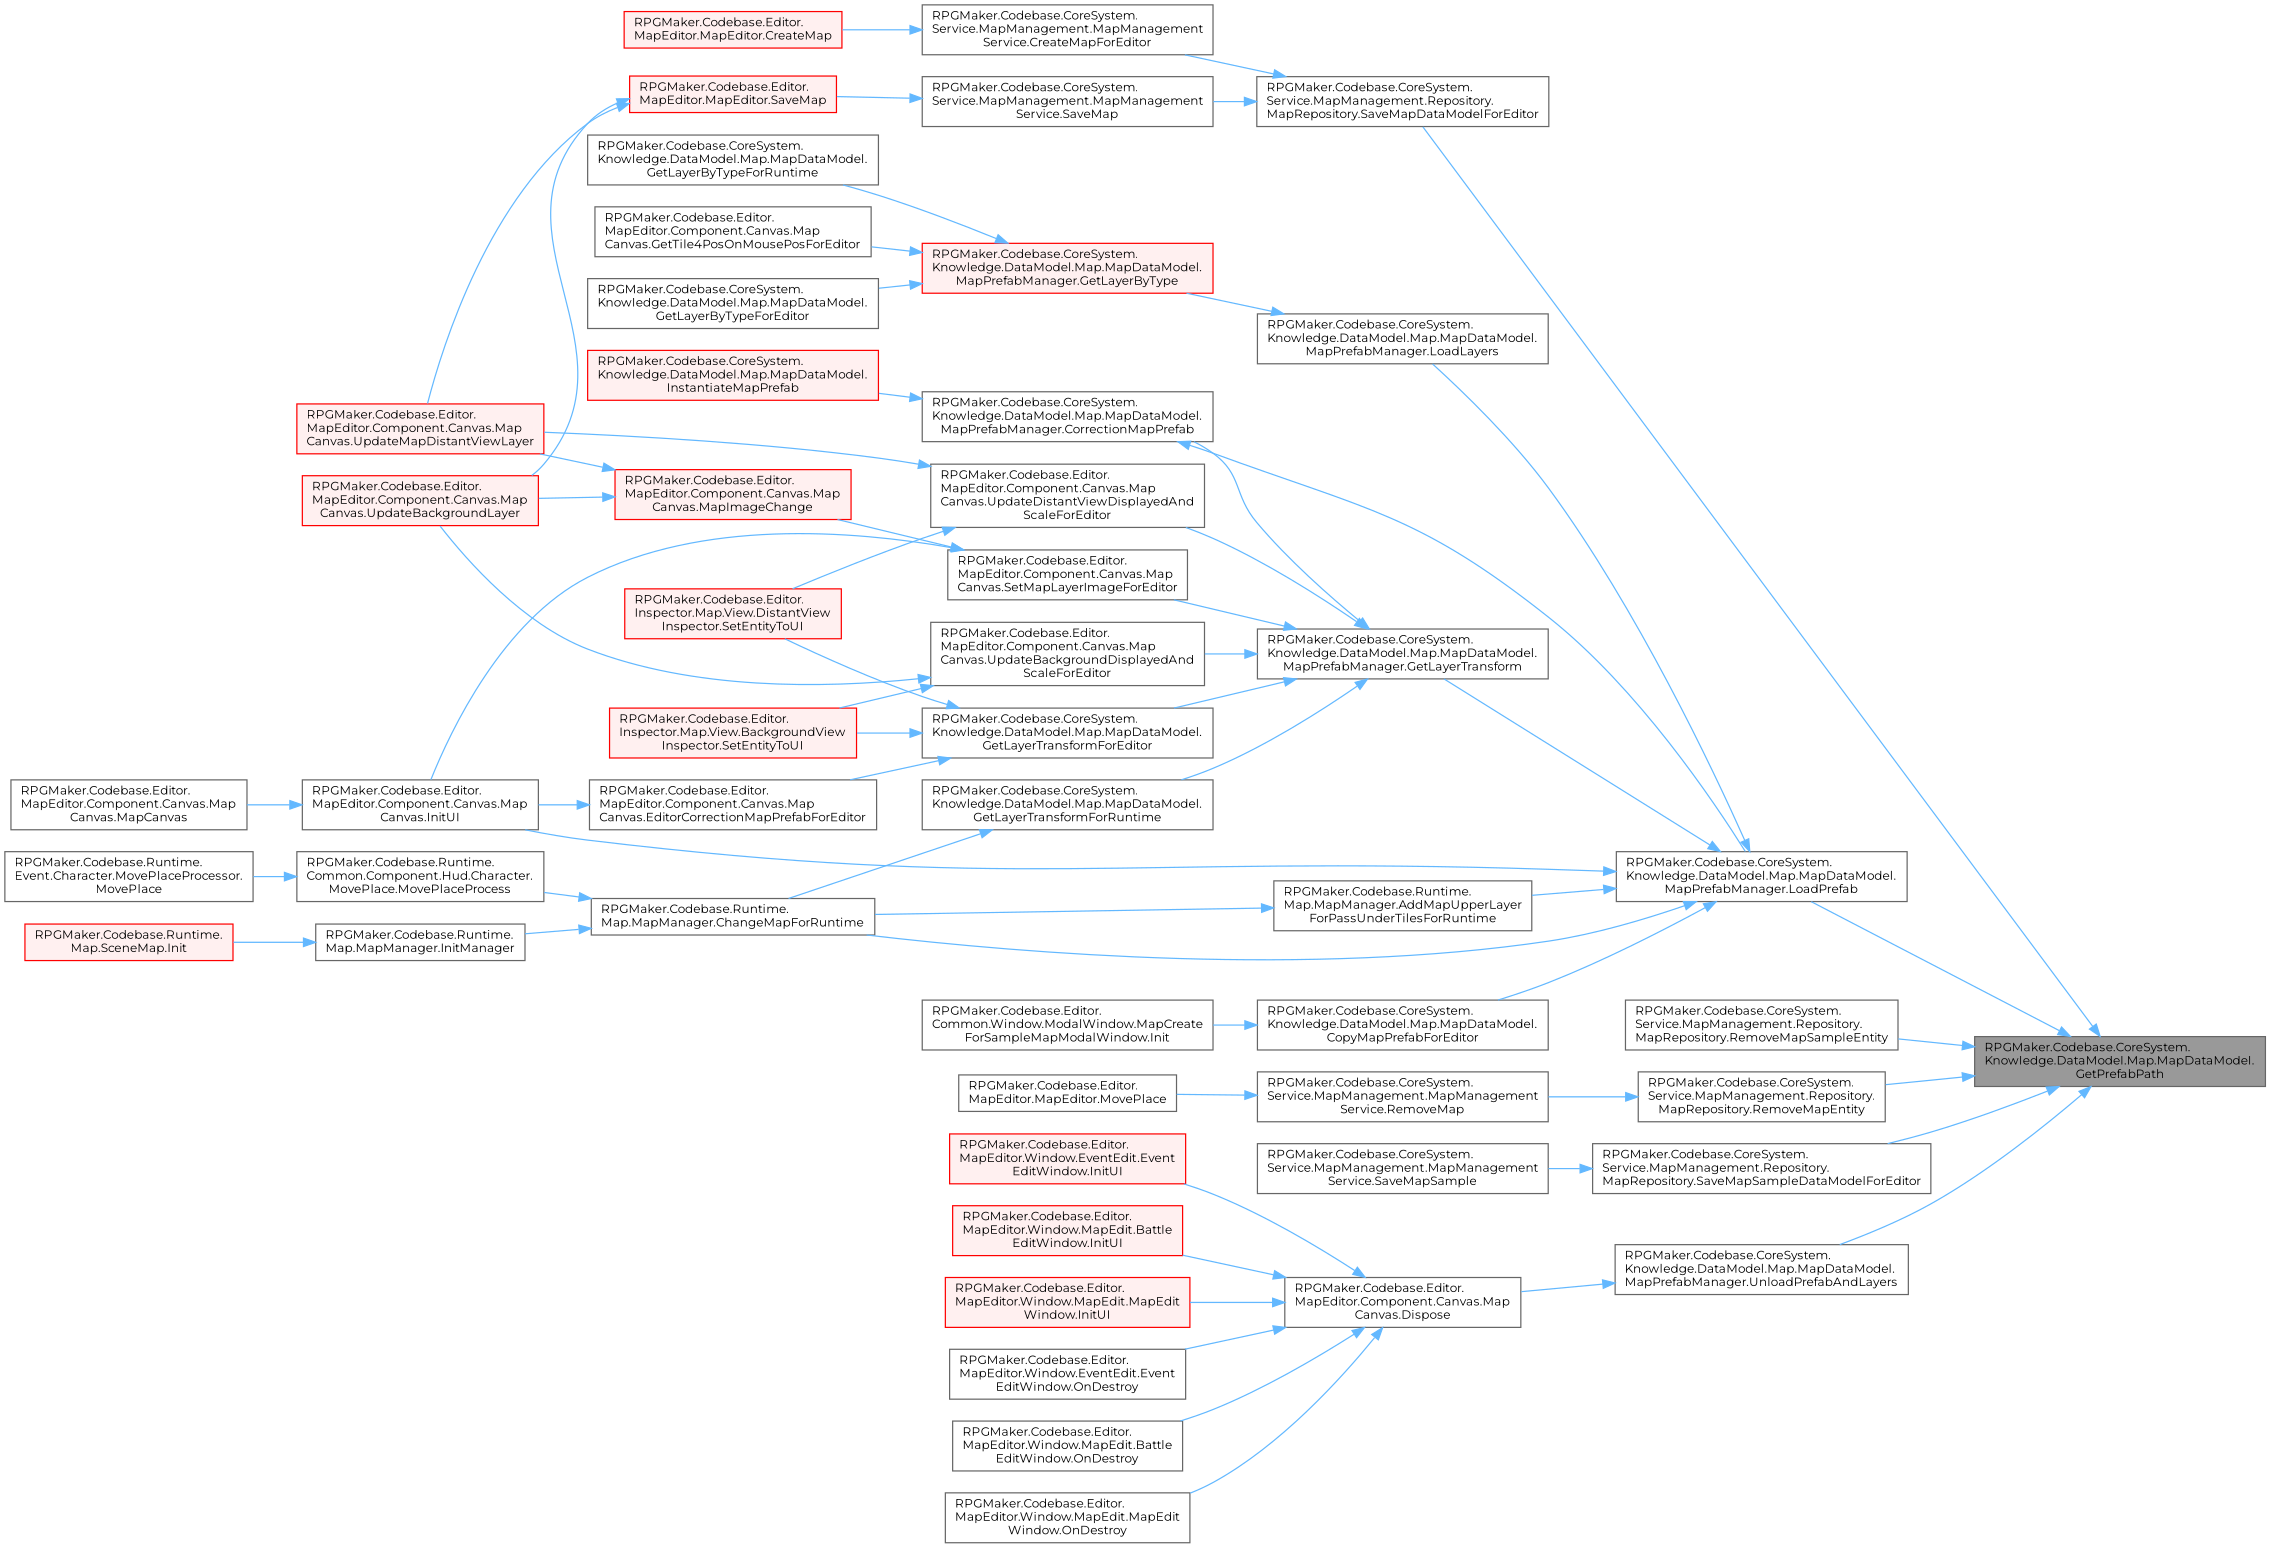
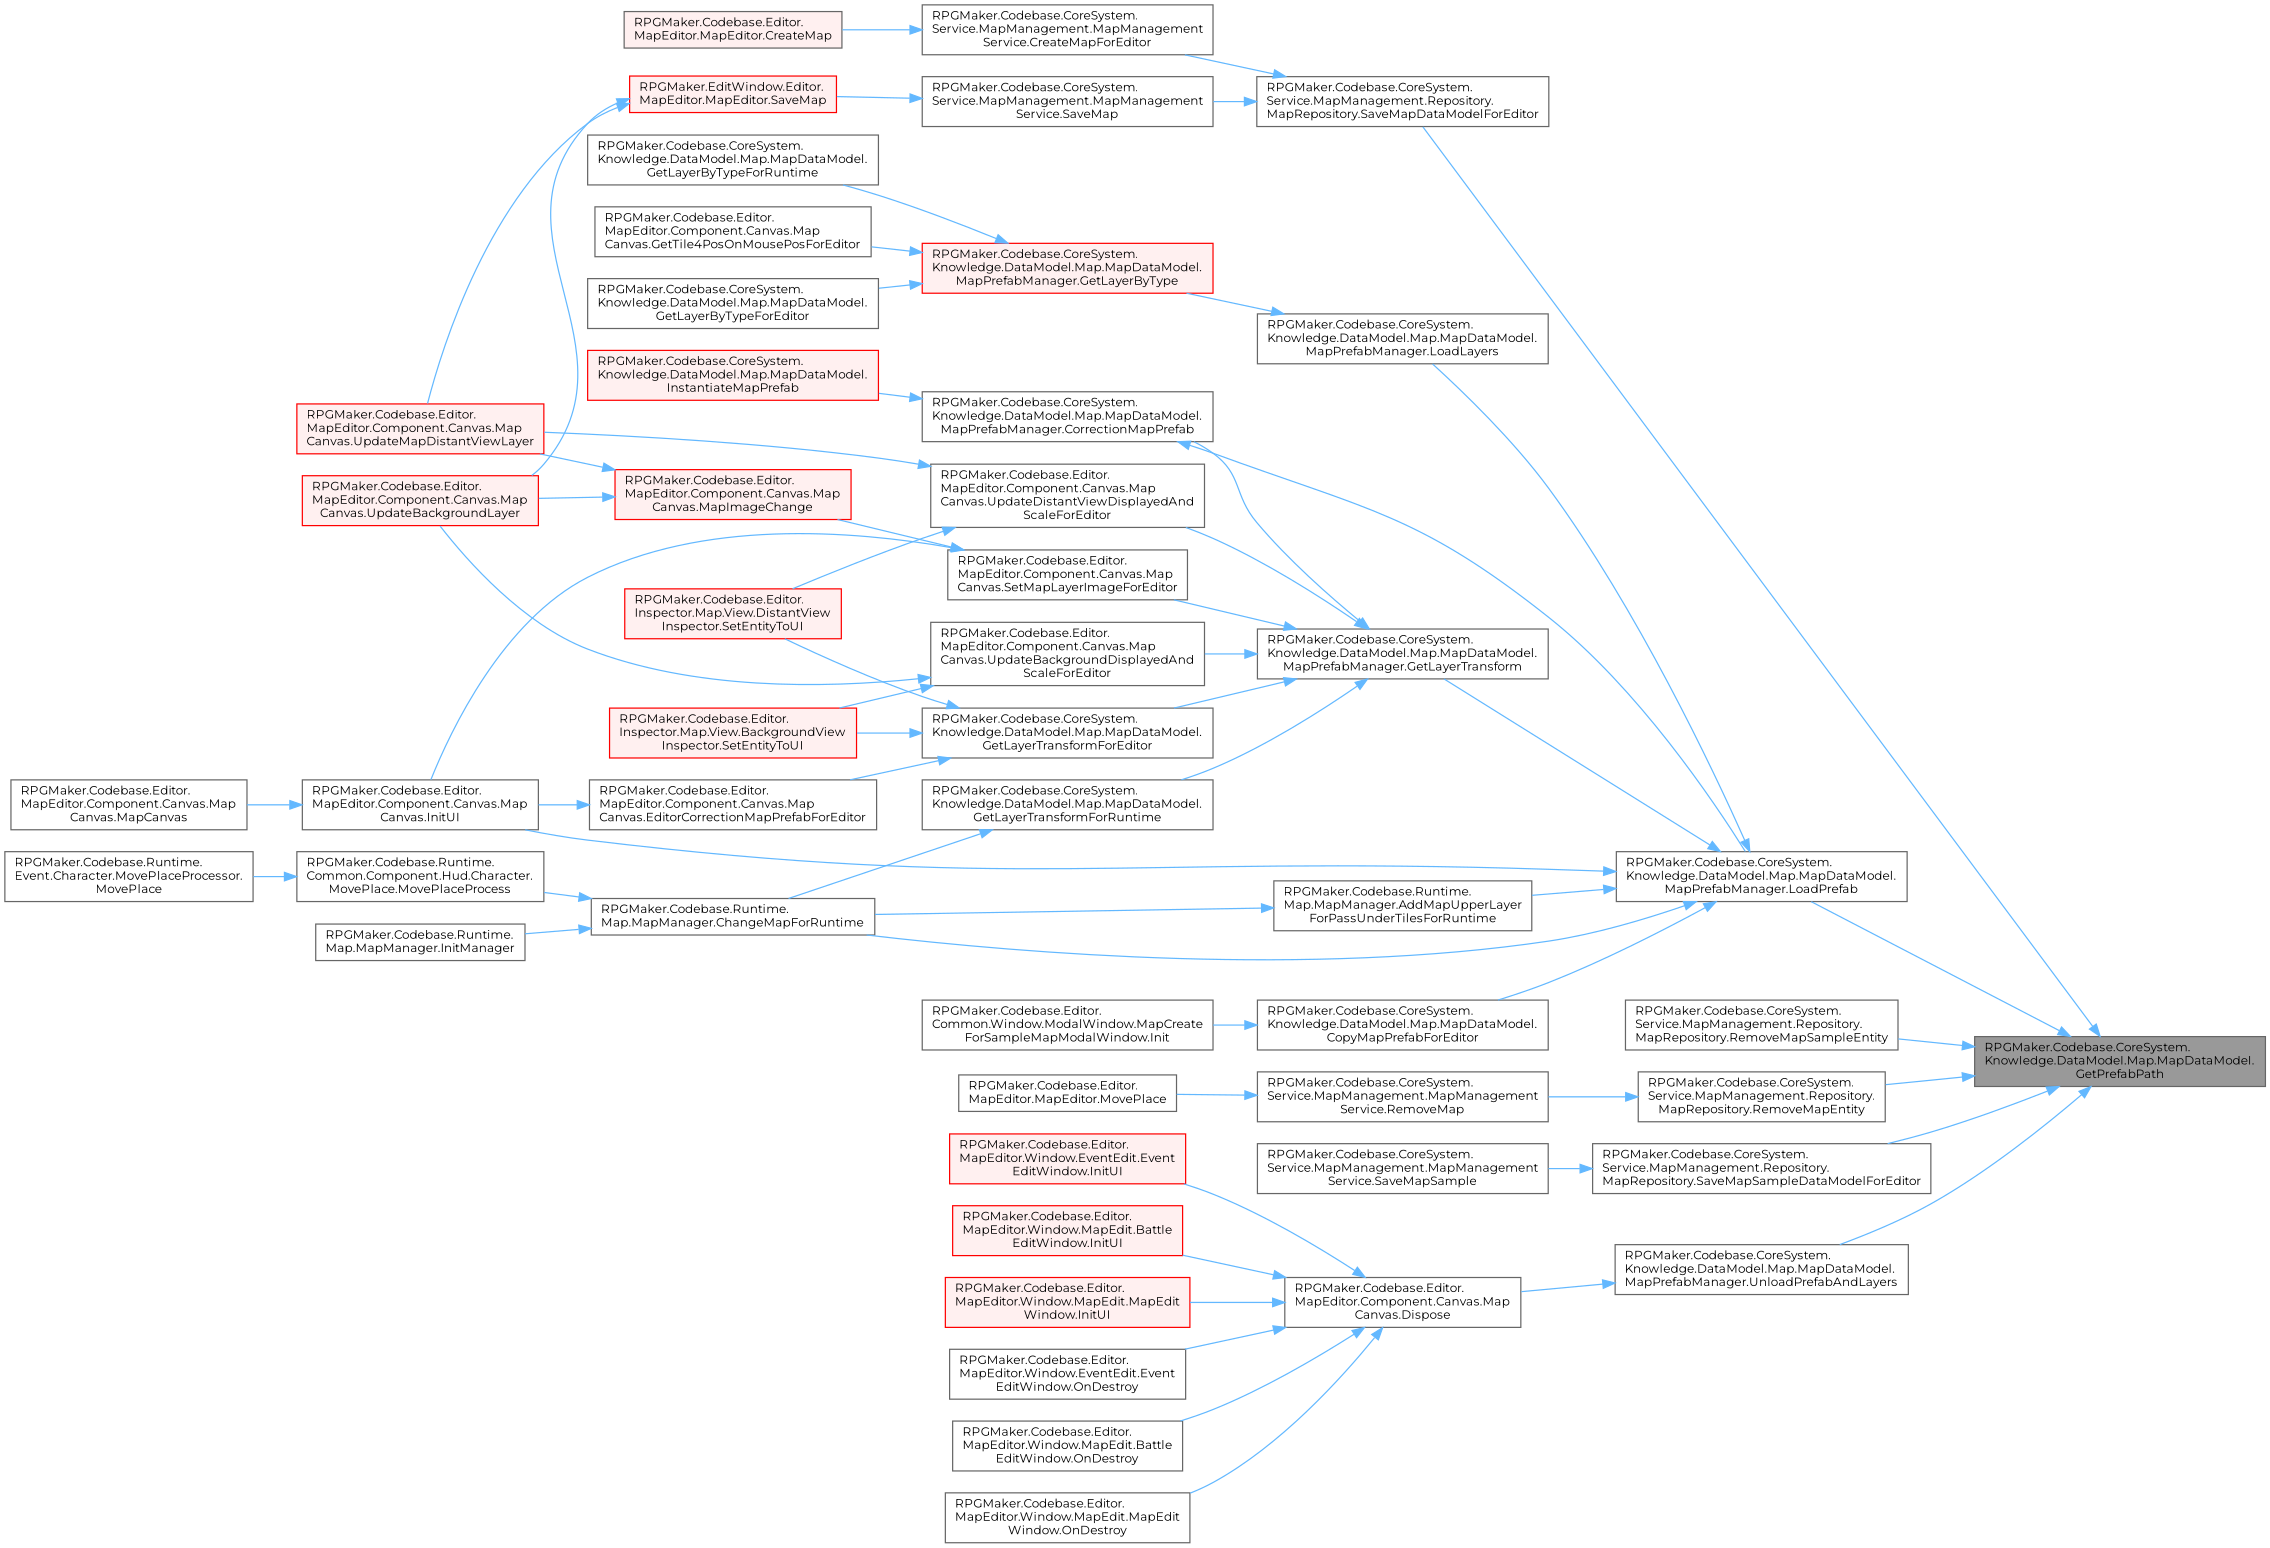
(733, 30) -> (733, 30)
(733, 94) -> (733, 94)
(129, 942) -> none
